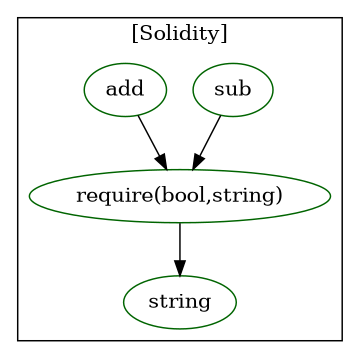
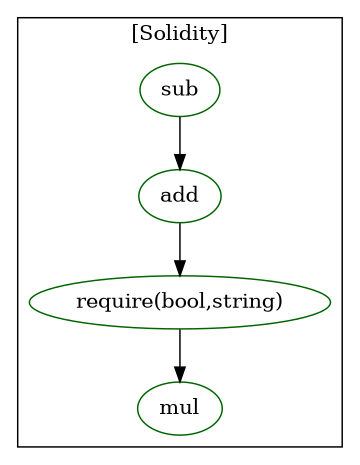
(210, 136) -> (180, 136)
(180, 302) -> (180, 409)
